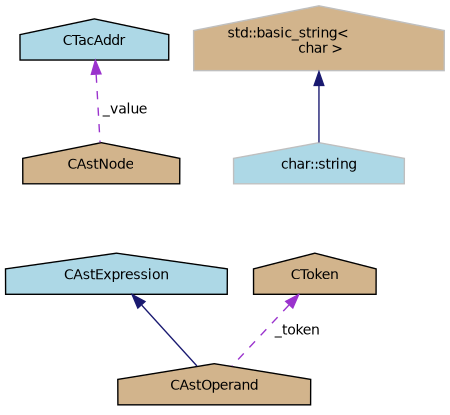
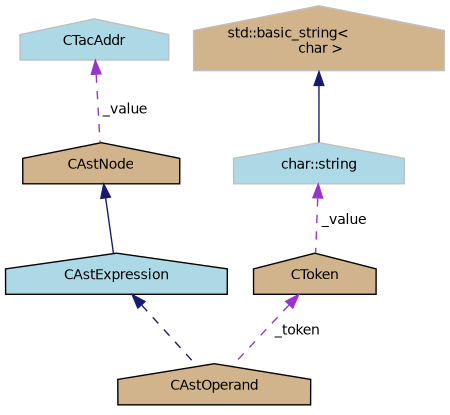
(94, 42) -> (94, 42)
none -> (110, 226)
none -> (317, 226)
(169, 336) -> (169, 336)
